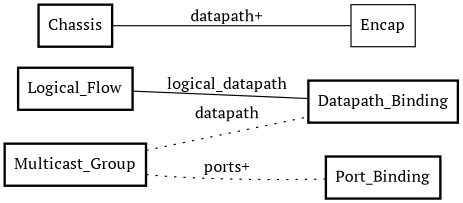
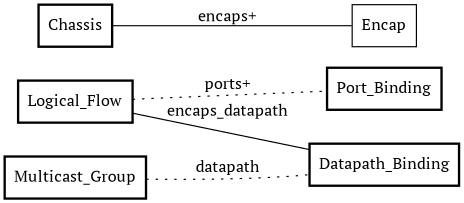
(227, 17) -> (228, 17)
(227, 85) -> (228, 112)
(236, 179) -> (230, 95)
